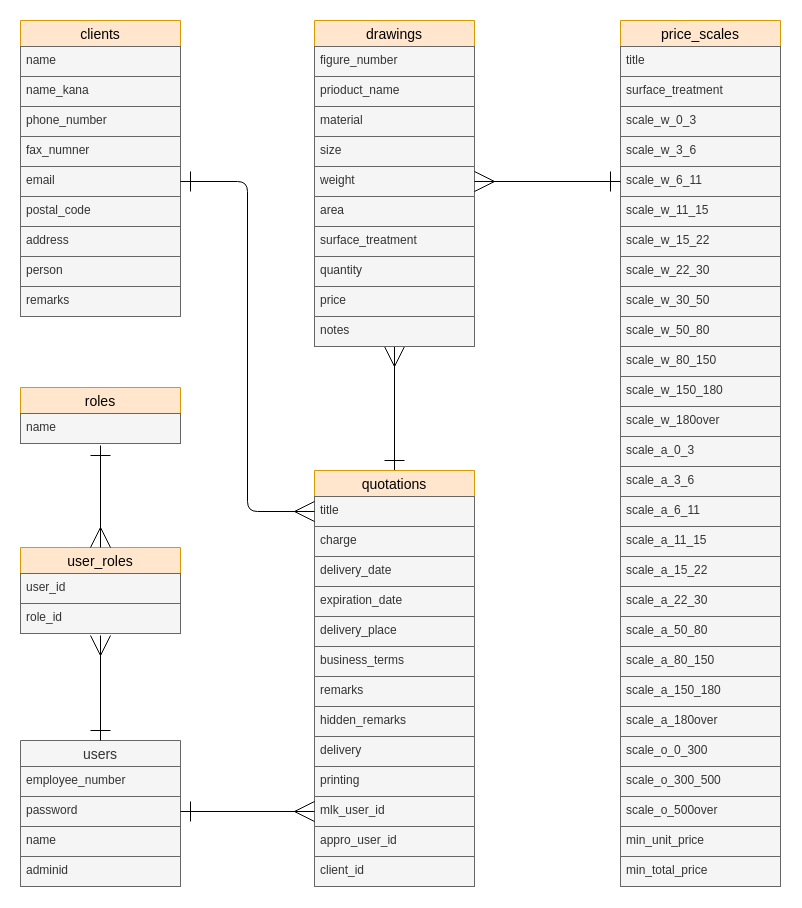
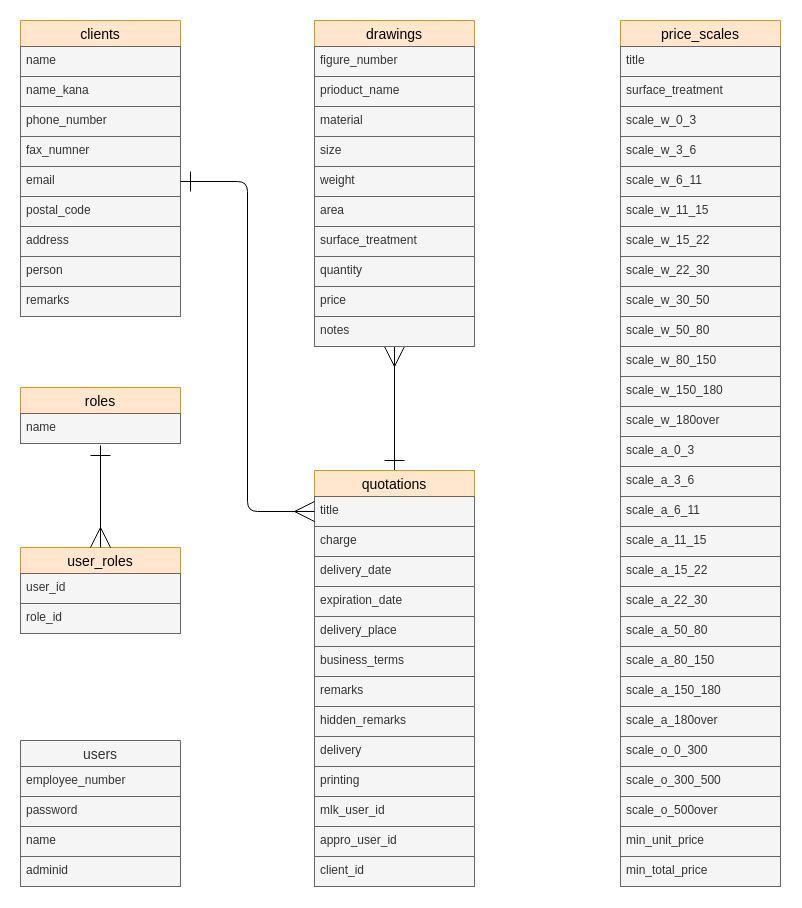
(547, 182) -> none
(101, 688) -> none
(247, 812) -> none
